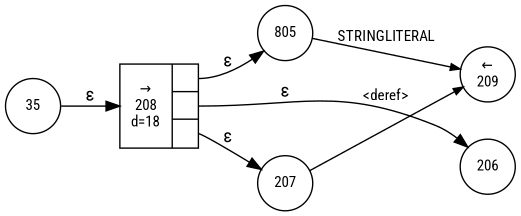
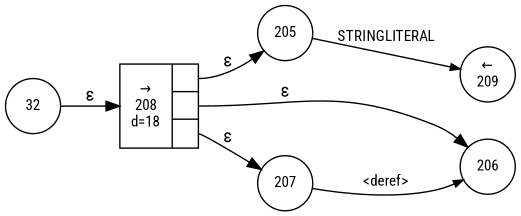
(285, 33) -> (285, 33)
(33, 106) -> (33, 106)
(382, 131) -> (384, 195)
